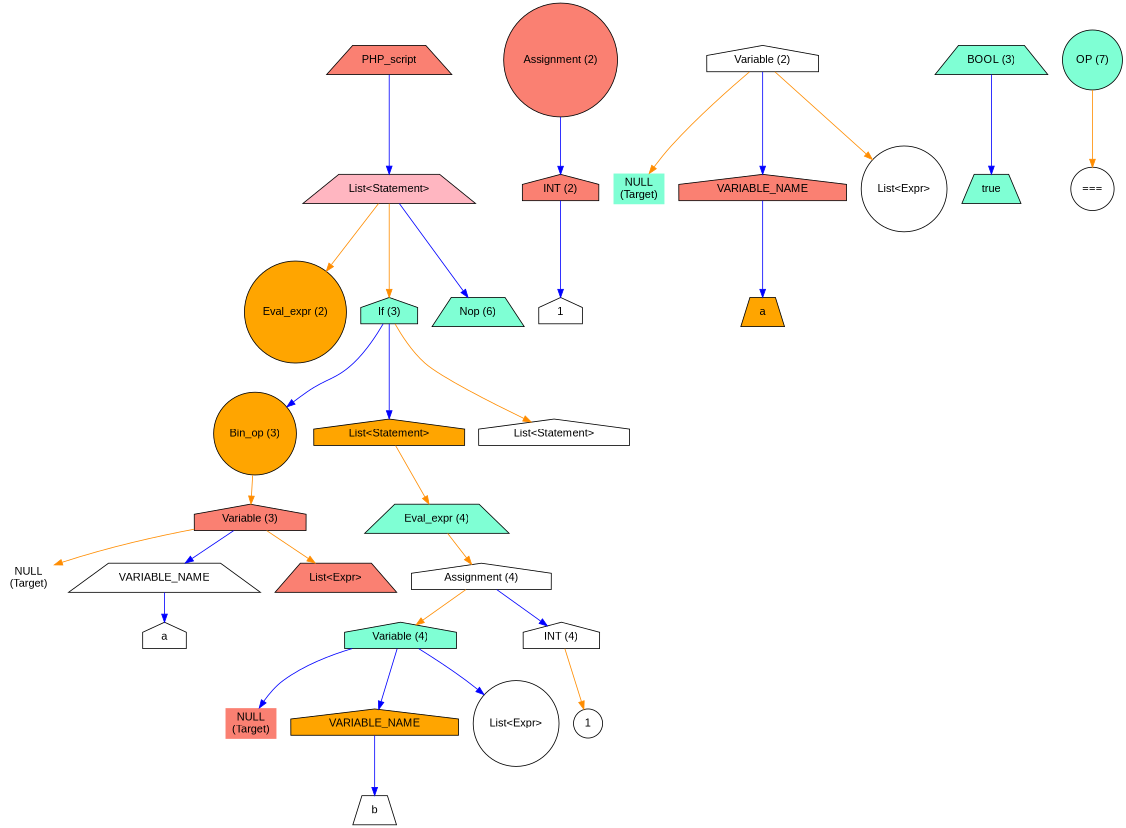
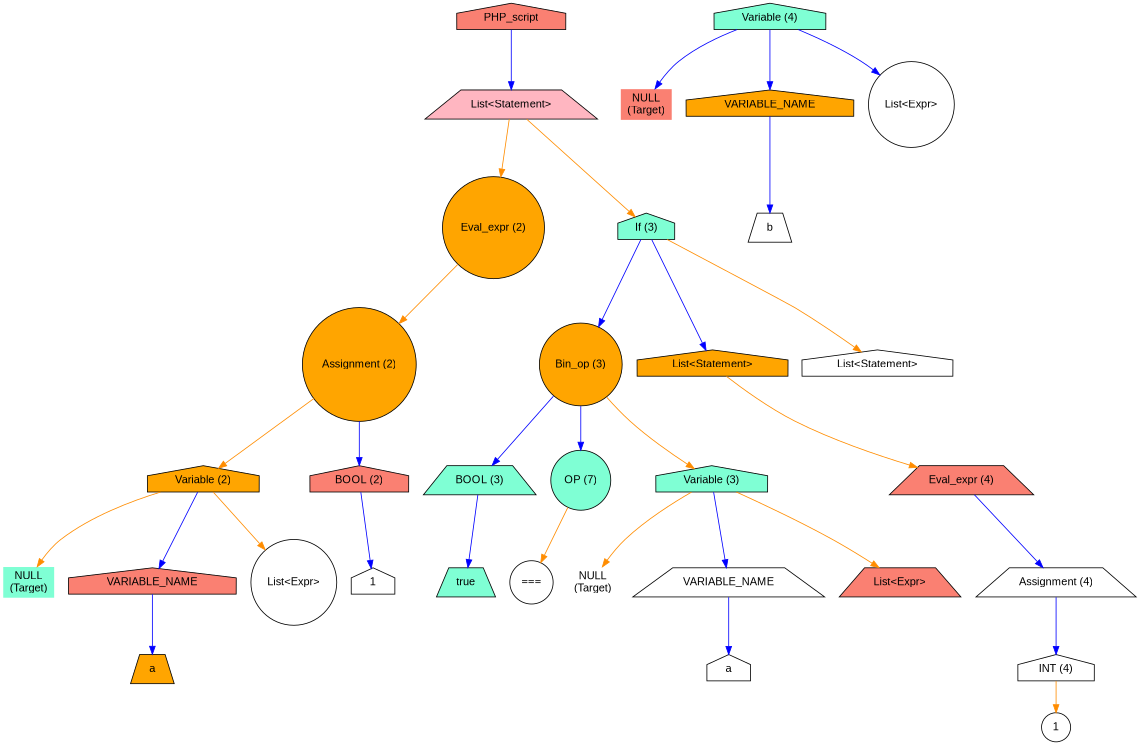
(389, 60) -> (511, 18)
(561, 60) -> (359, 364)
(763, 60) -> (203, 480)
(561, 189) -> (359, 480)
none -> (431, 291)
(478, 312) -> none
none -> (581, 424)
none -> (526, 428)
none -> (269, 431)
(250, 519) -> (712, 480)
(437, 519) -> (962, 480)
(457, 546) -> (1006, 528)
(481, 578) -> (1056, 582)
(444, 605) -> none
